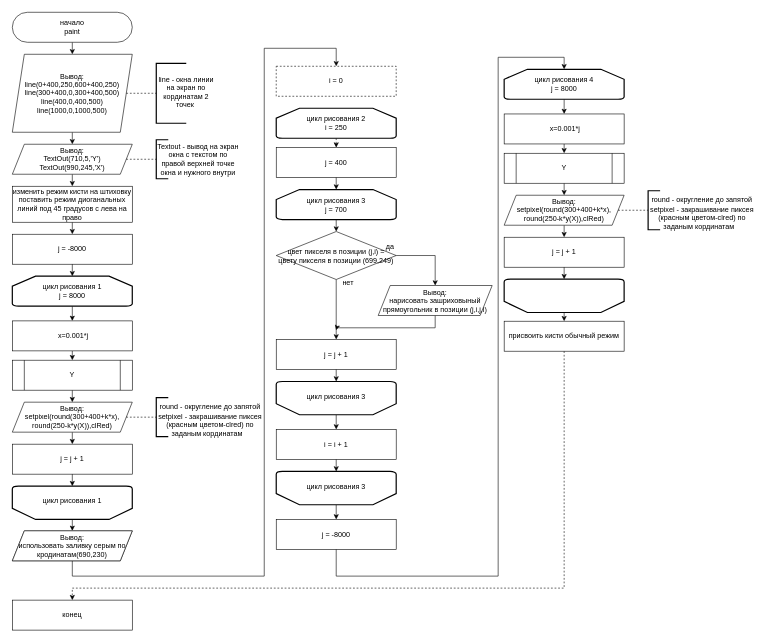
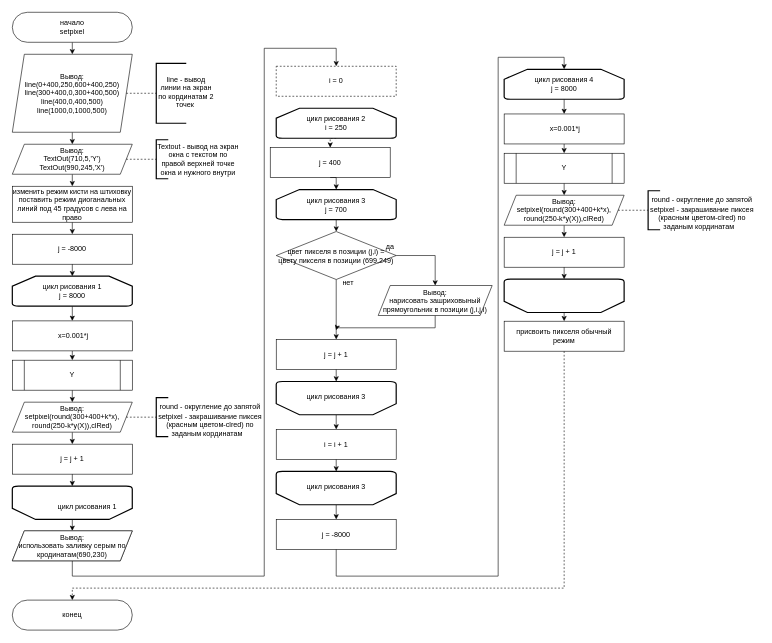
(72, 27) -> (72, 27)
(186, 92) -> (186, 92)
(336, 163) -> (330, 163)
(564, 336) -> (564, 336)
(72, 501) -> (87, 507)
(72, 615) -> (72, 615)
